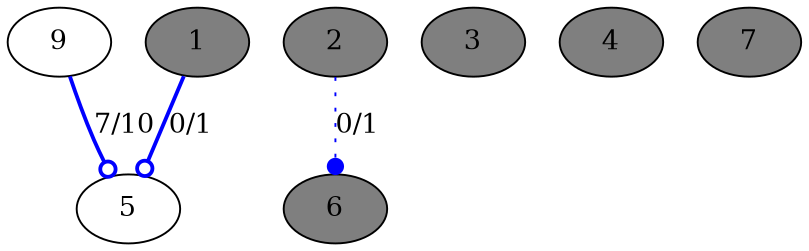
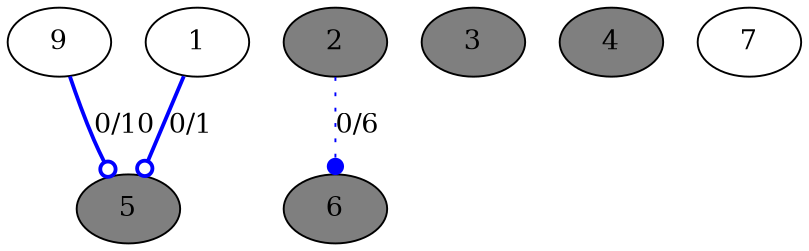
(197, 42) -> (197, 42)
(749, 42) -> (749, 42)
(125, 126) -> (125, 126)
(357, 126) -> (357, 126)
(128, 209) -> (128, 209)
